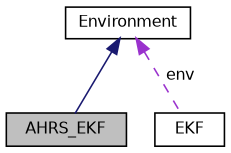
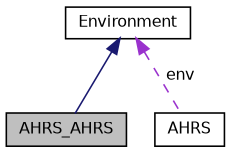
(66, 130) -> (66, 130)
(190, 130) -> (190, 130)
